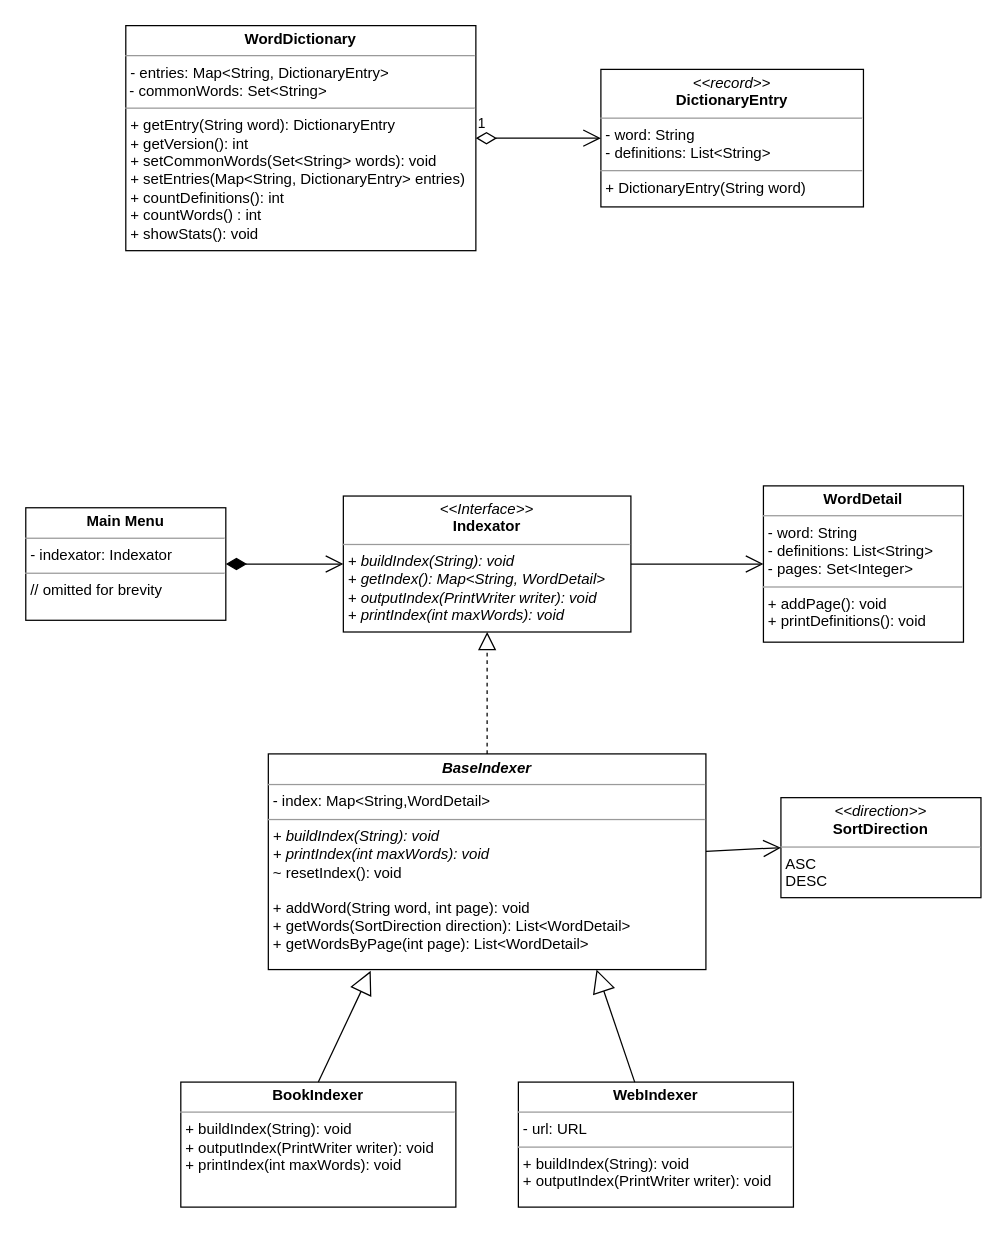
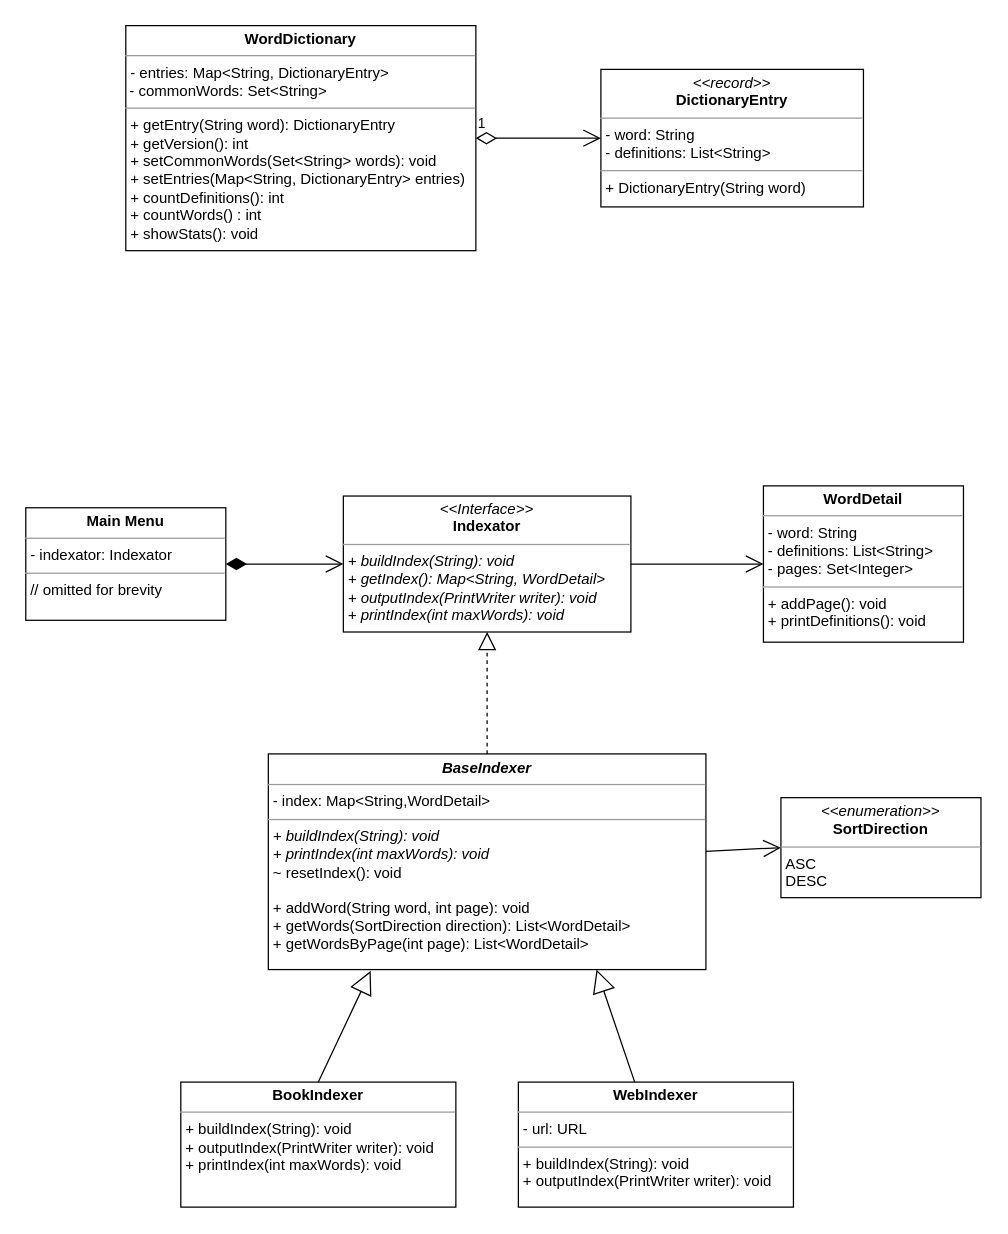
(831, 834) -> (842, 834)
